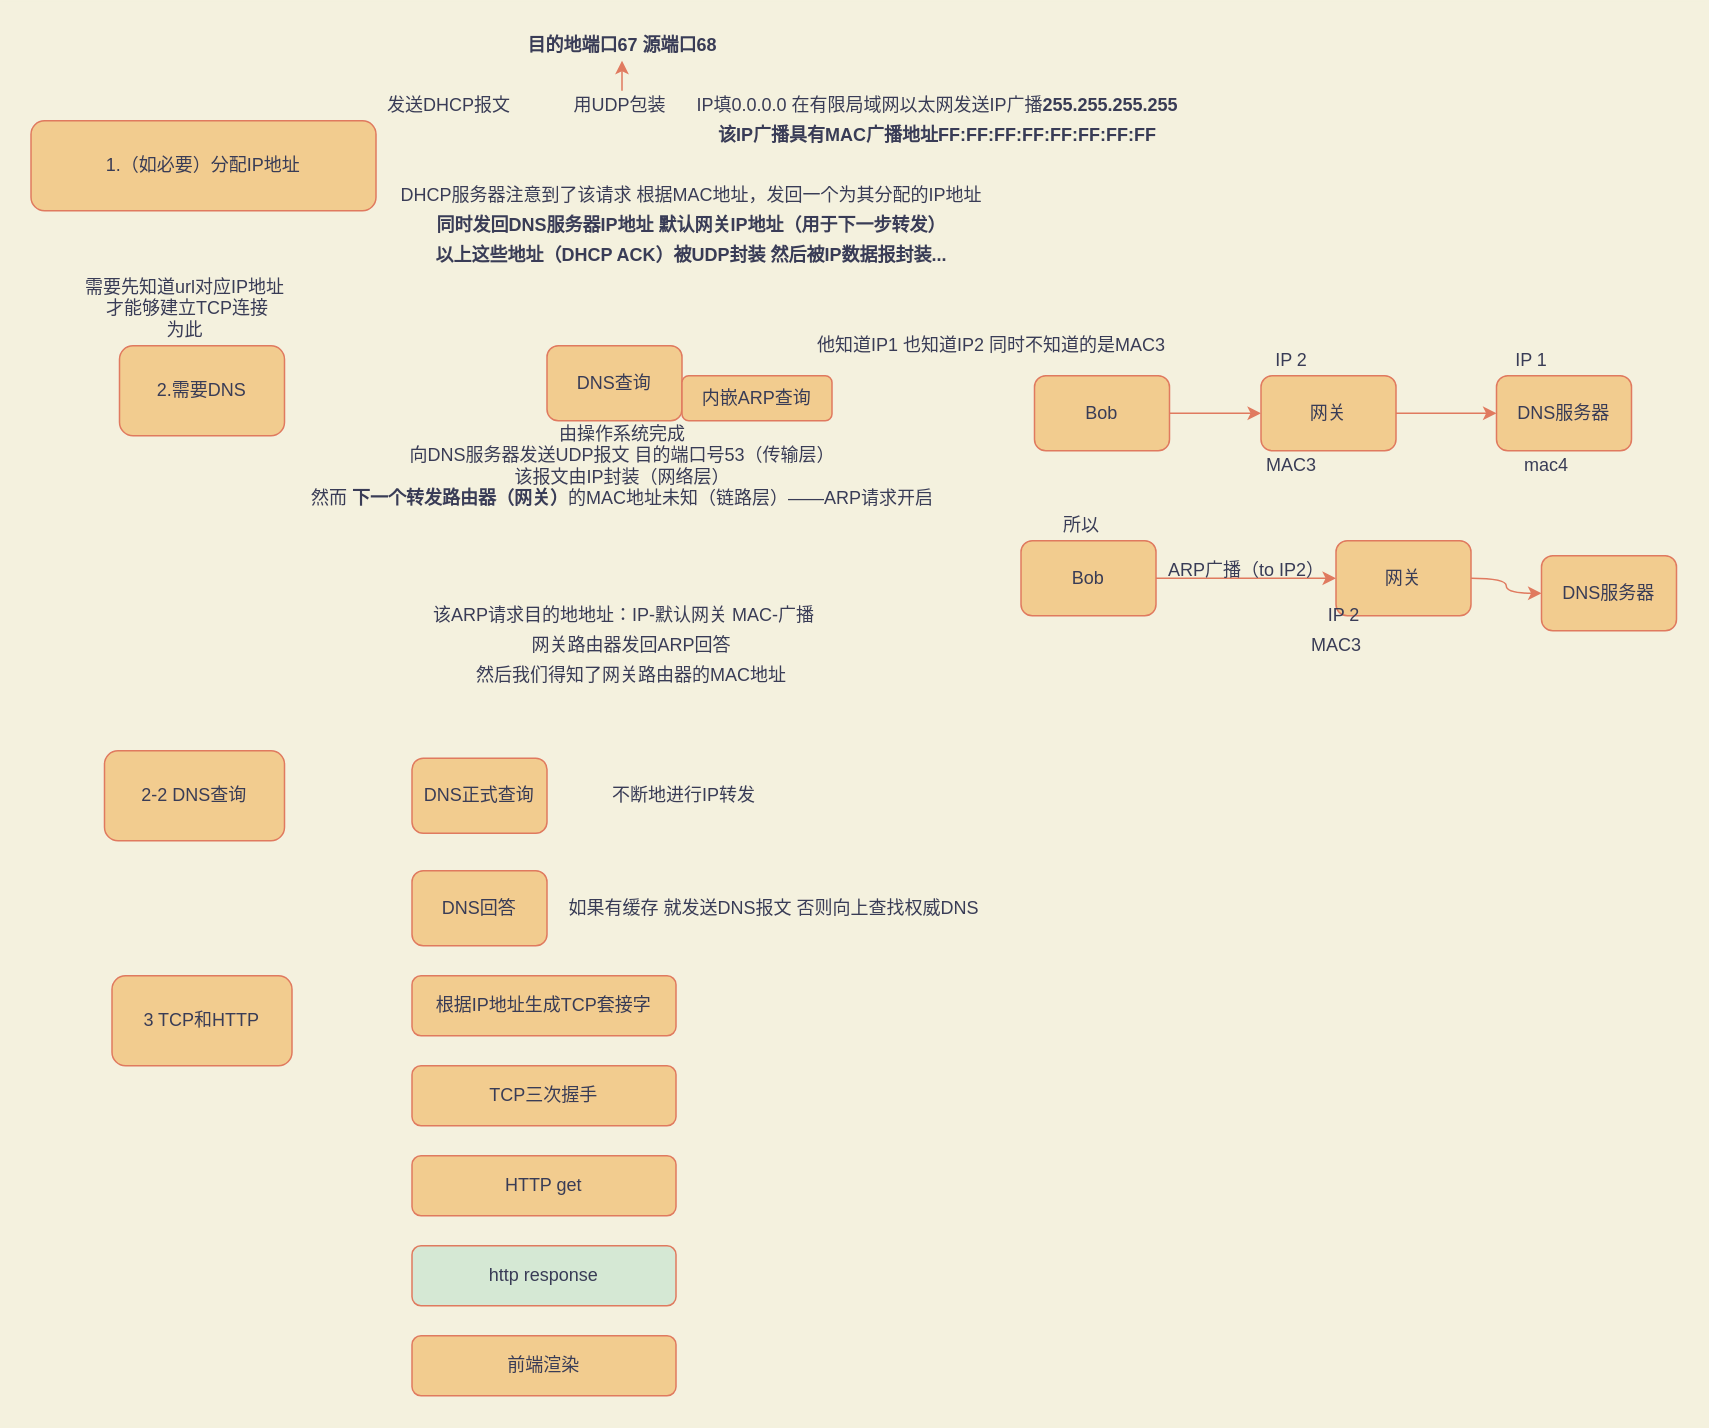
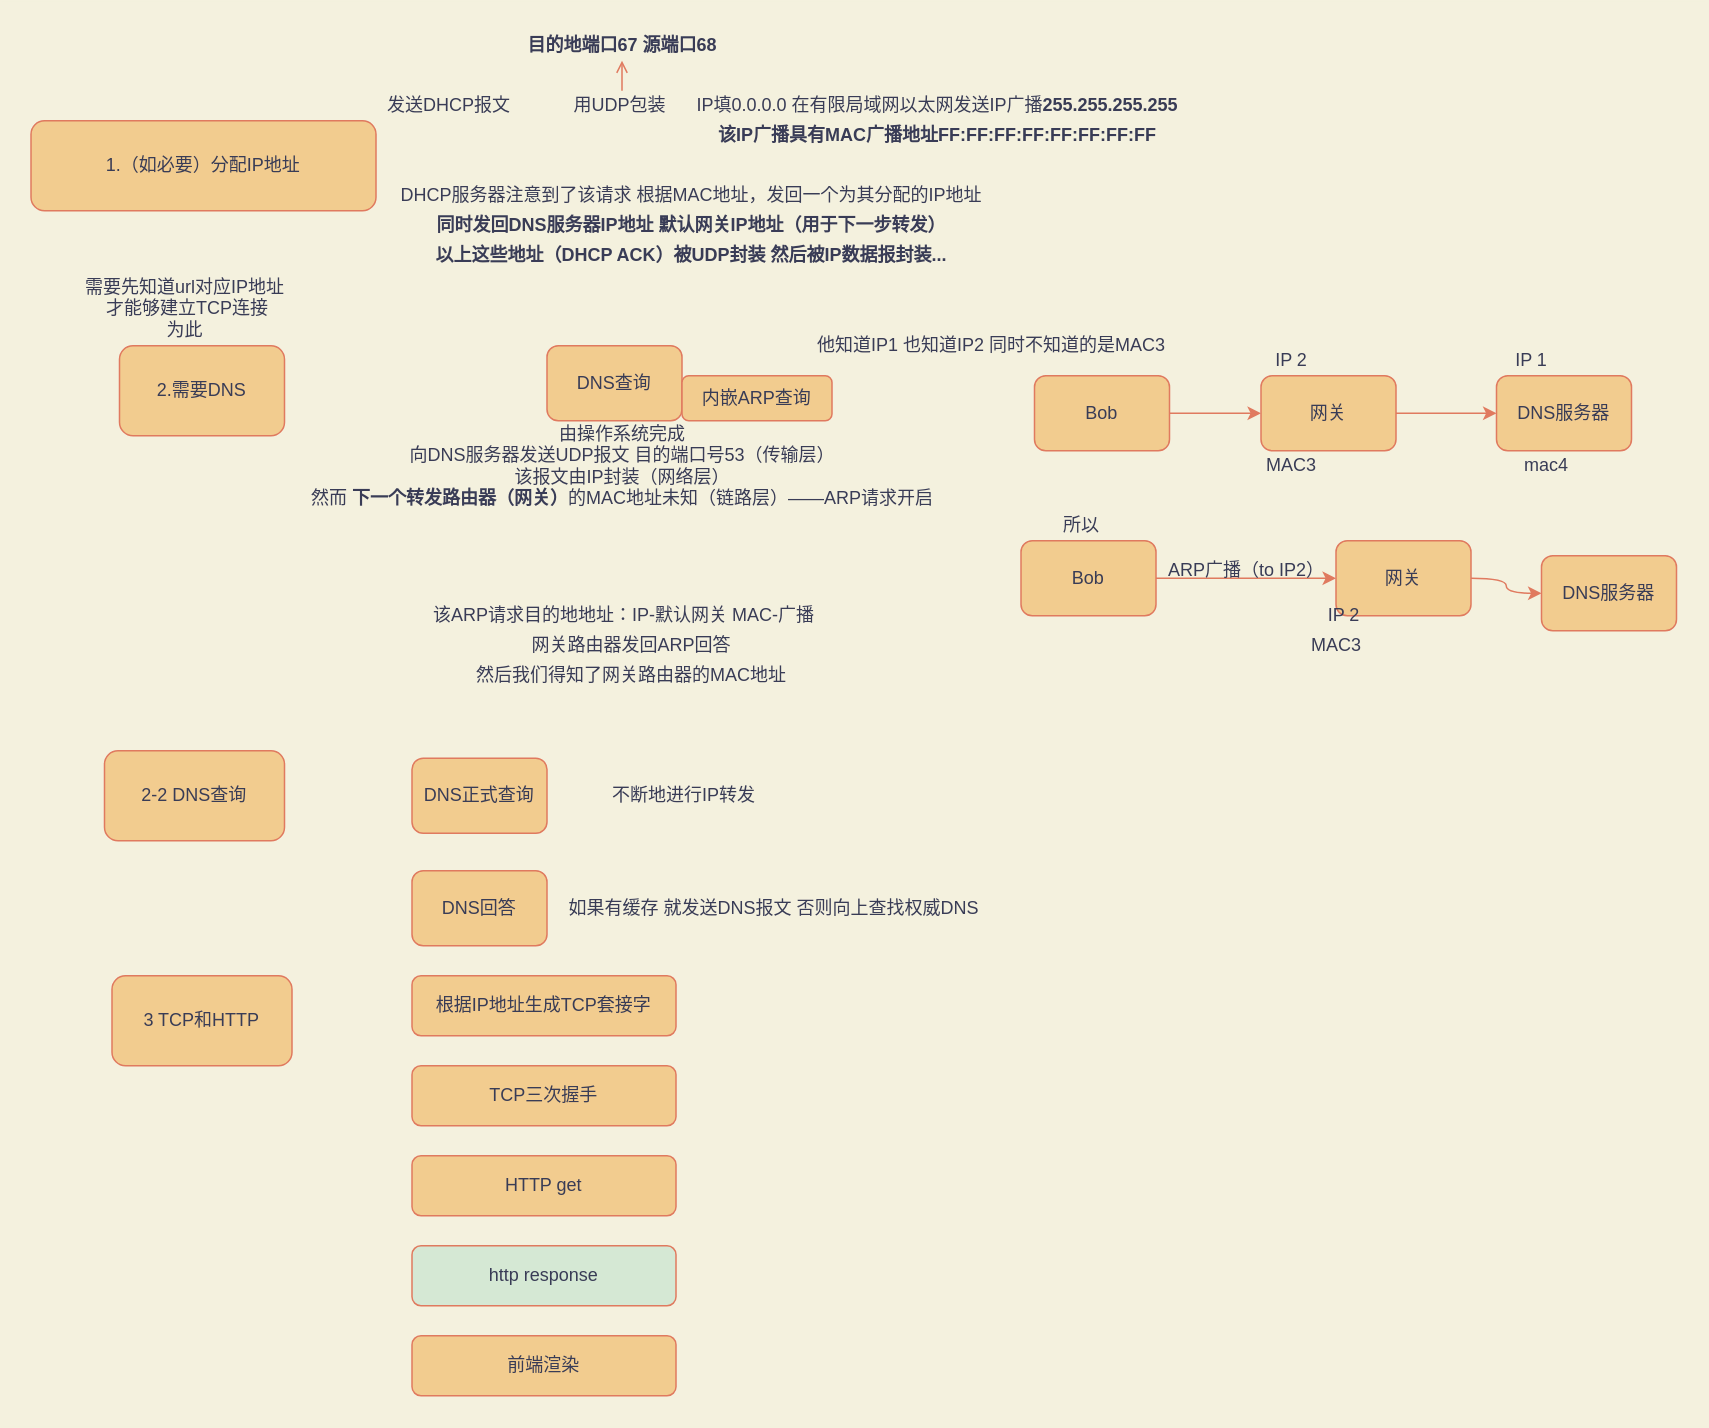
(622, 72) -> (622, 70)
